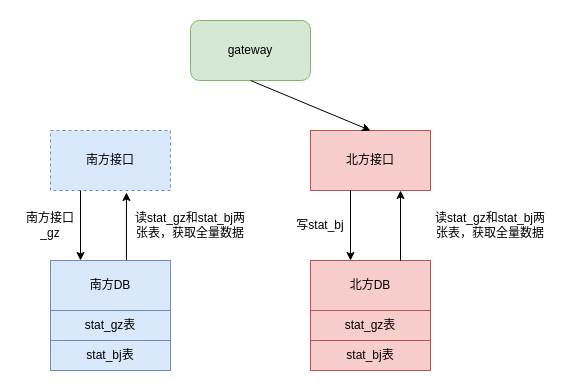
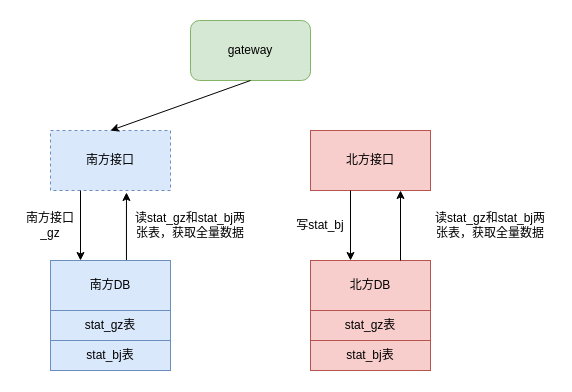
(308, 104) -> none
none -> (183, 105)
